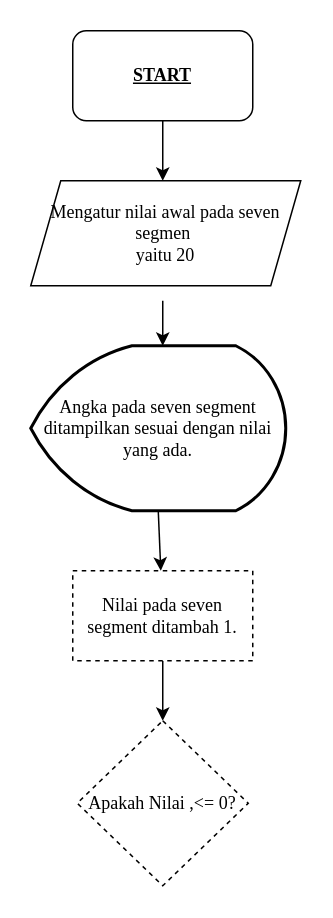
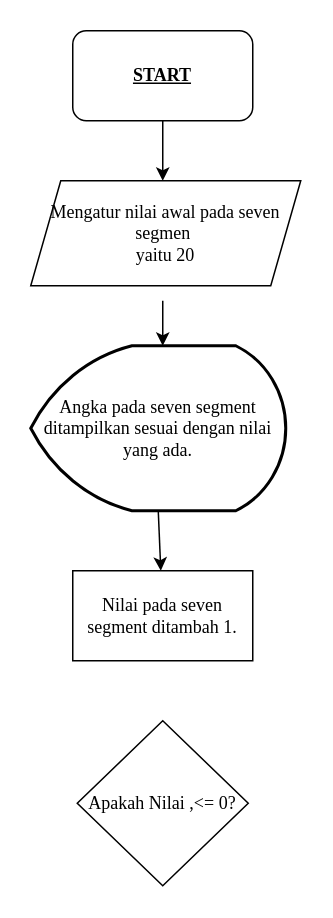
(163, 616) -> (163, 616)
(163, 686) -> none
(163, 803) -> (163, 803)
